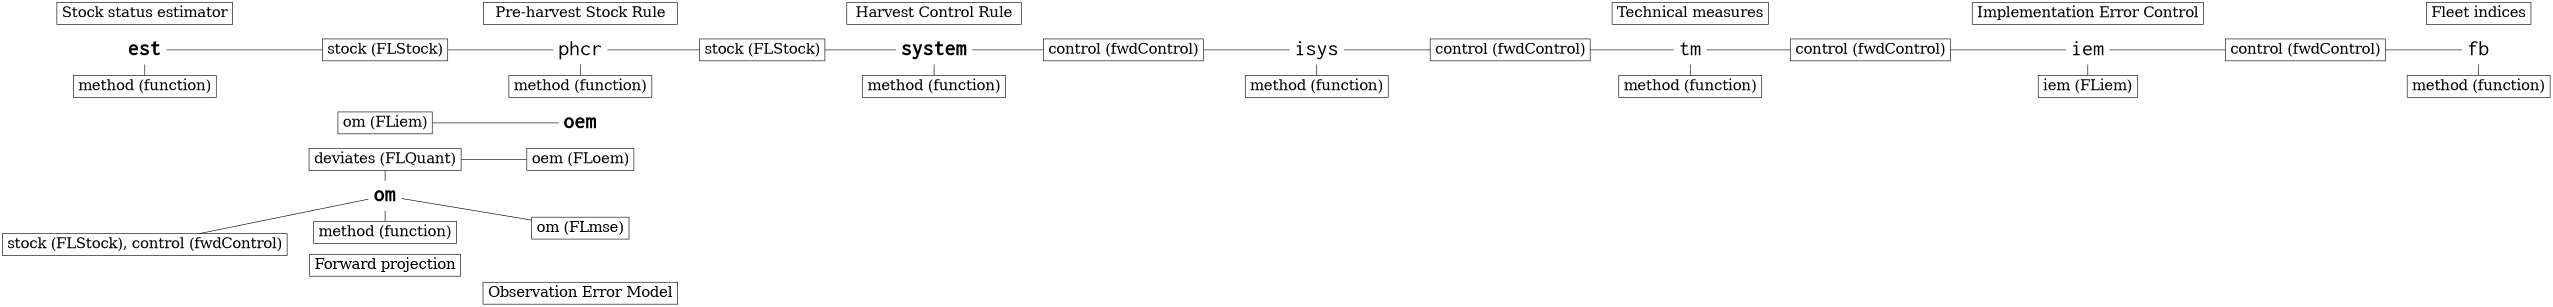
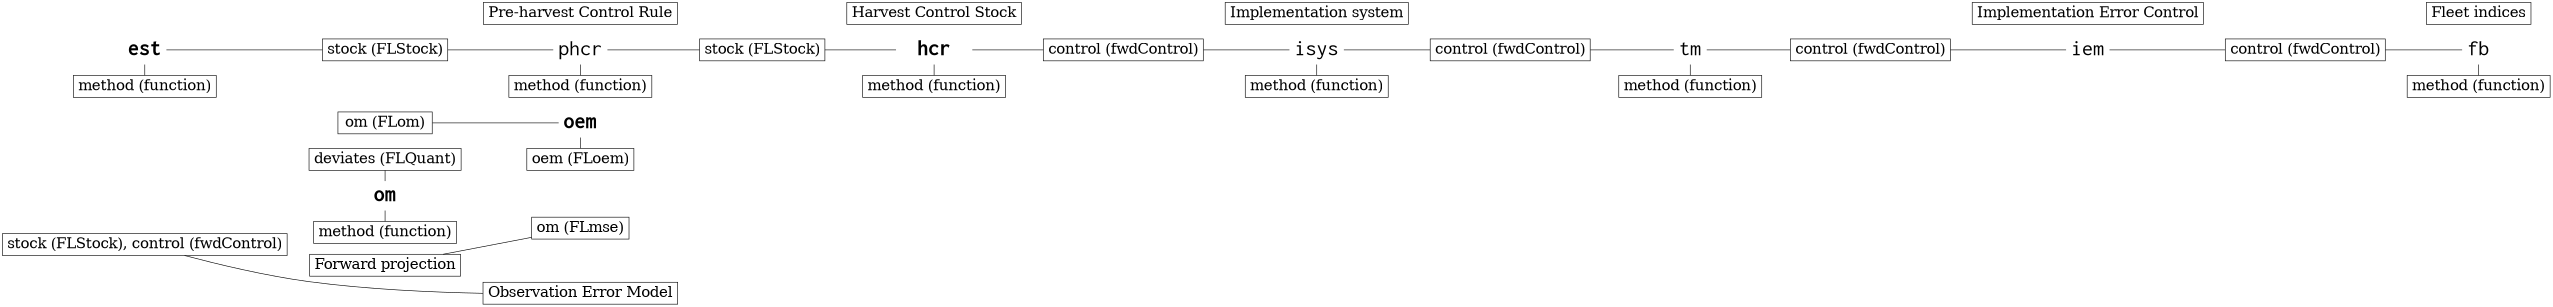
(145, 13) -> none
(580, 13) -> (580, 13)
(934, 13) -> (934, 13)
none -> (1317, 13)
(1690, 13) -> none
(934, 50) -> (934, 50)
(2088, 86) -> none
(385, 123) -> (385, 123)
(494, 159) -> (580, 143)
(467, 209) -> (487, 246)
(284, 216) -> (332, 284)
